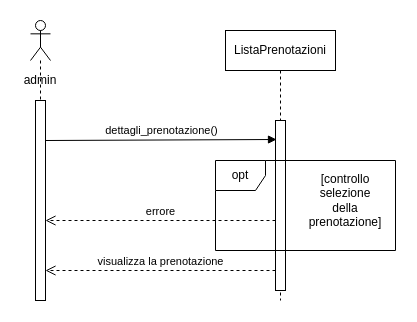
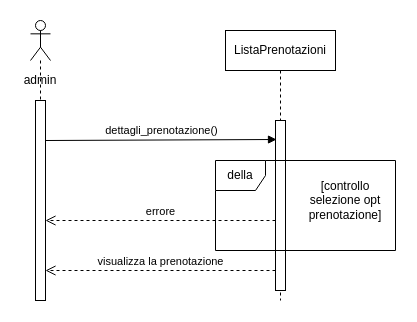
(241, 176) -> (241, 176)
(346, 201) -> (346, 201)
